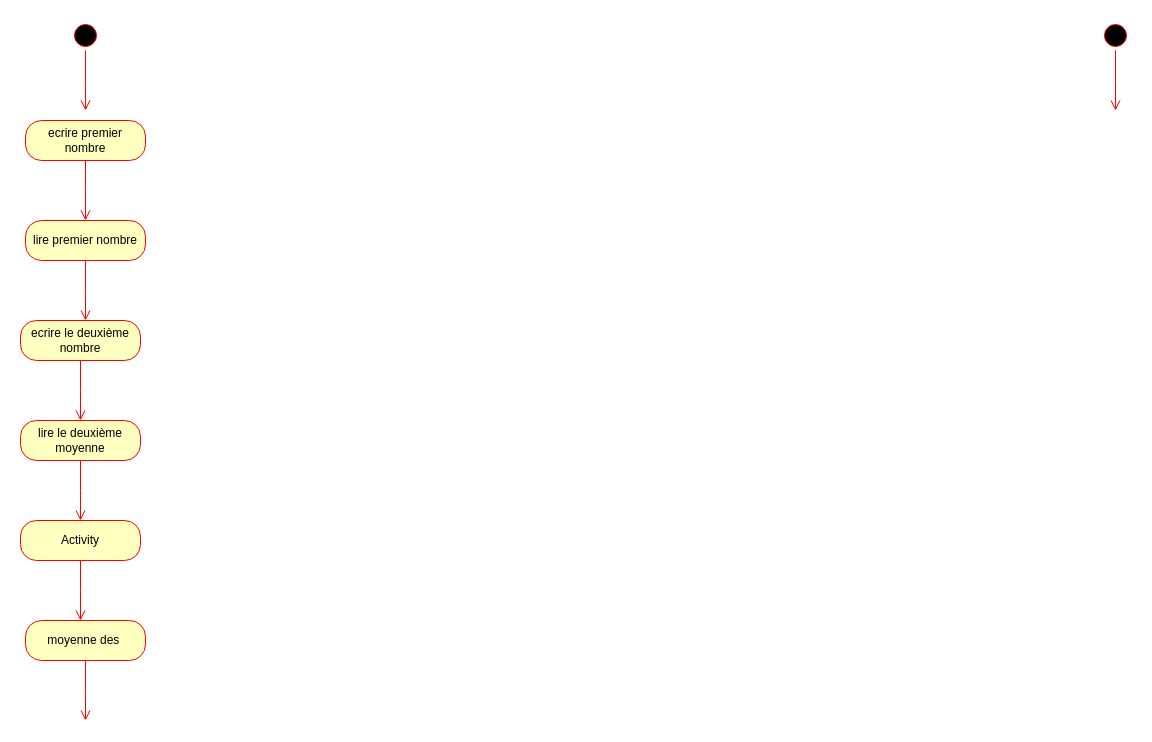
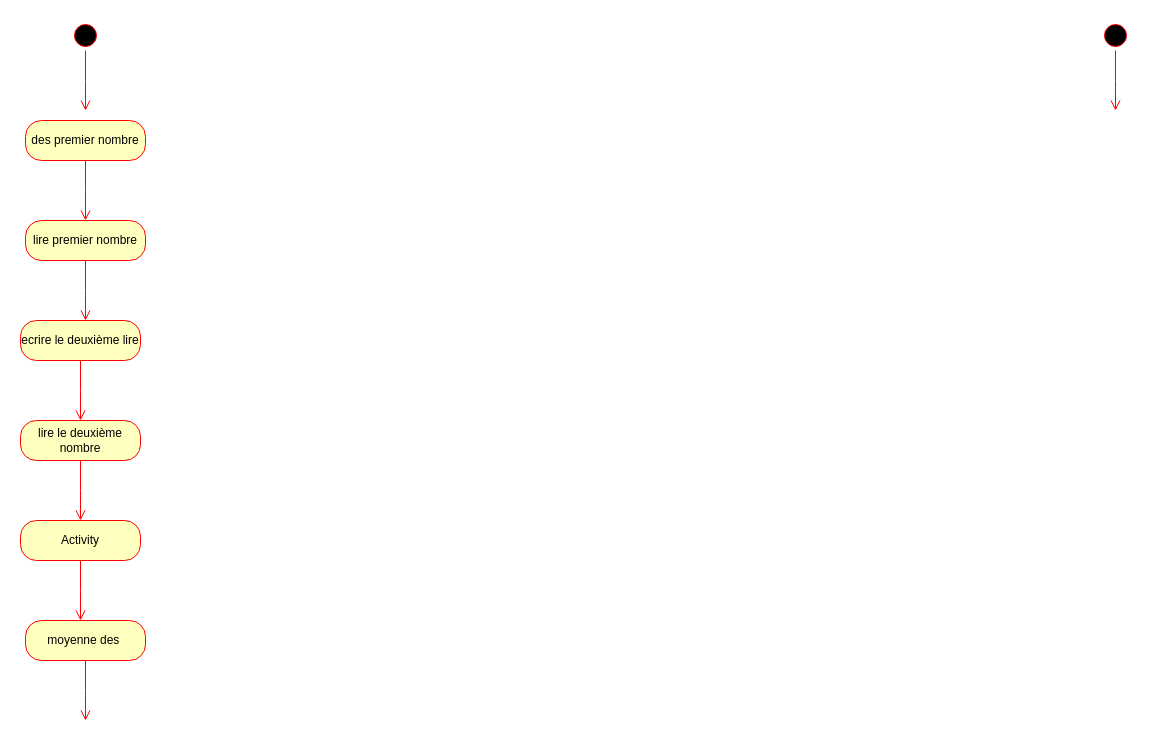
(86, 141) -> (86, 141)
(81, 341) -> (81, 341)
(81, 441) -> (81, 441)
